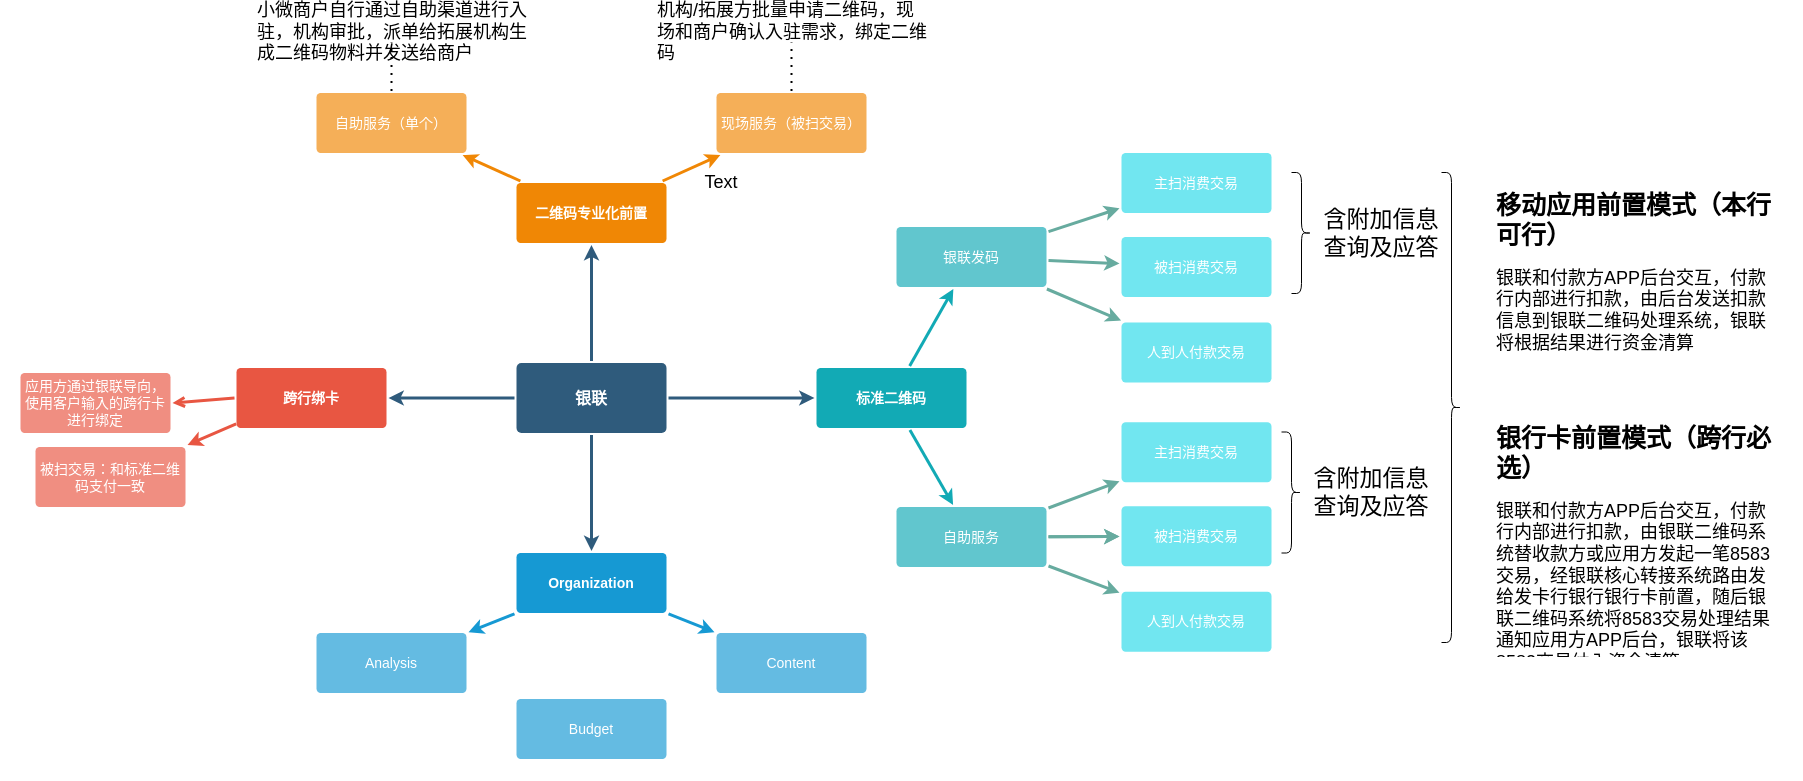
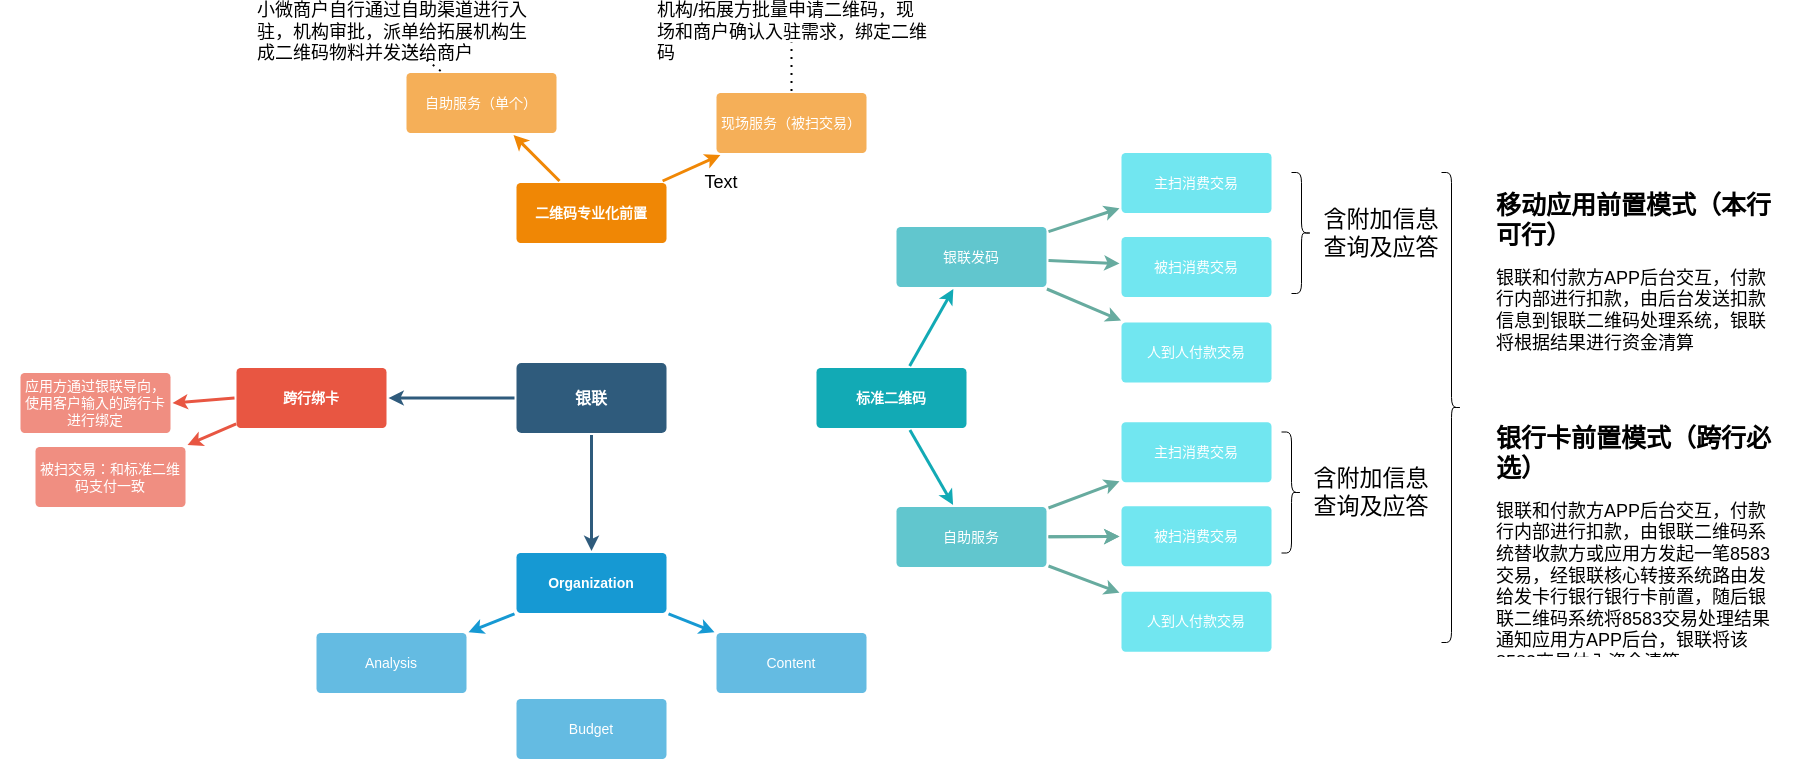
(392, 123) -> (482, 103)
(592, 309) -> none
(736, 398) -> none
(184, 402) -> (185, 402)
